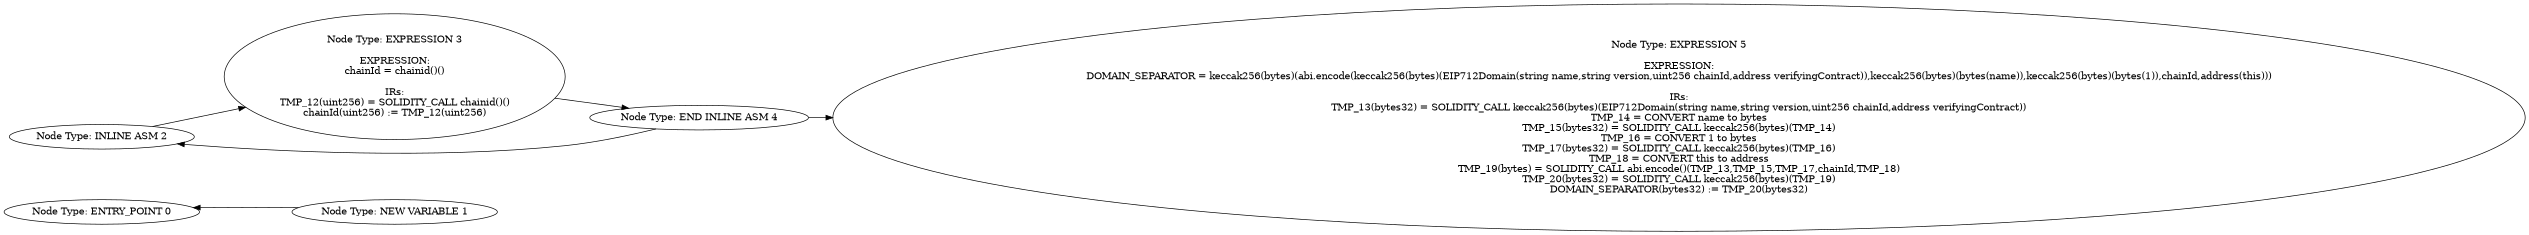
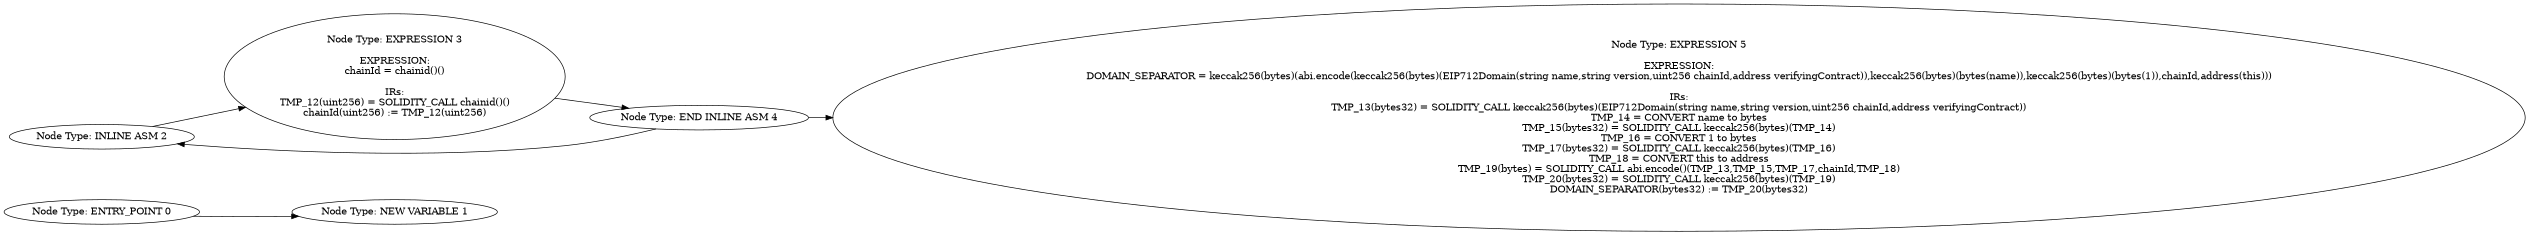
(249, 207) -> (242, 217)
